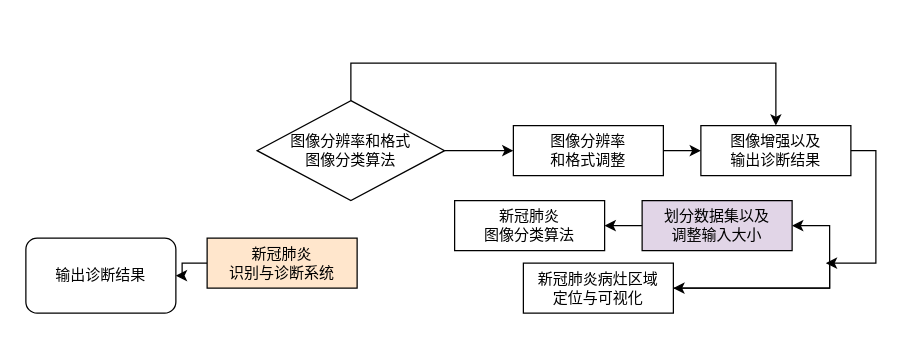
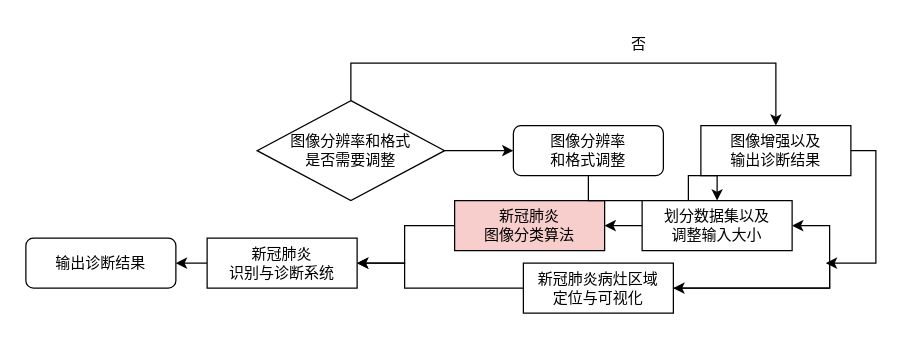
none -> (638, 44)
(351, 151) -> (351, 151)
(588, 151) -> (588, 151)
(686, 151) -> (688, 183)
none -> (412, 226)
(529, 226) -> (529, 226)
(717, 226) -> (717, 226)
(282, 263) -> (282, 263)
(101, 276) -> (101, 263)
none -> (453, 288)
